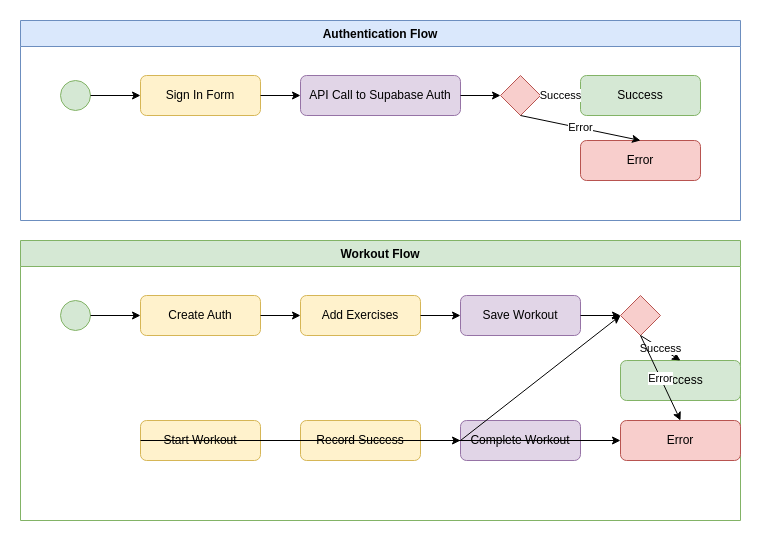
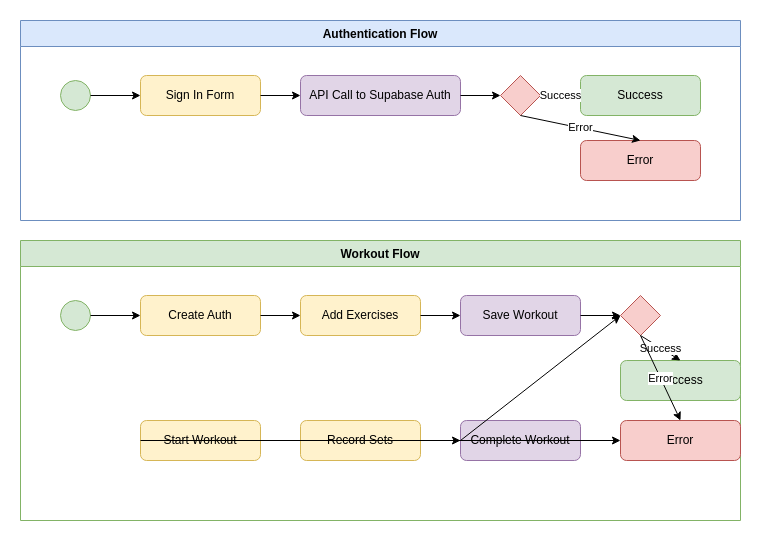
(361, 441) -> (361, 441)
